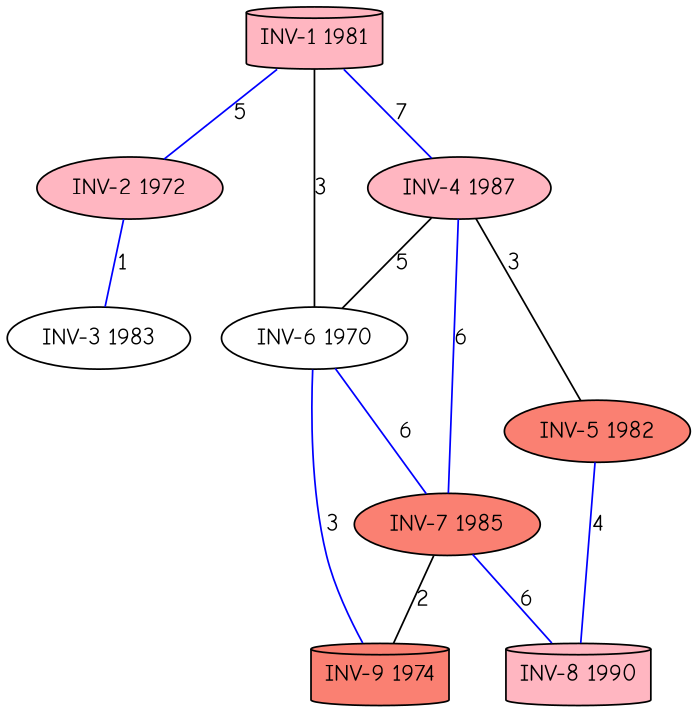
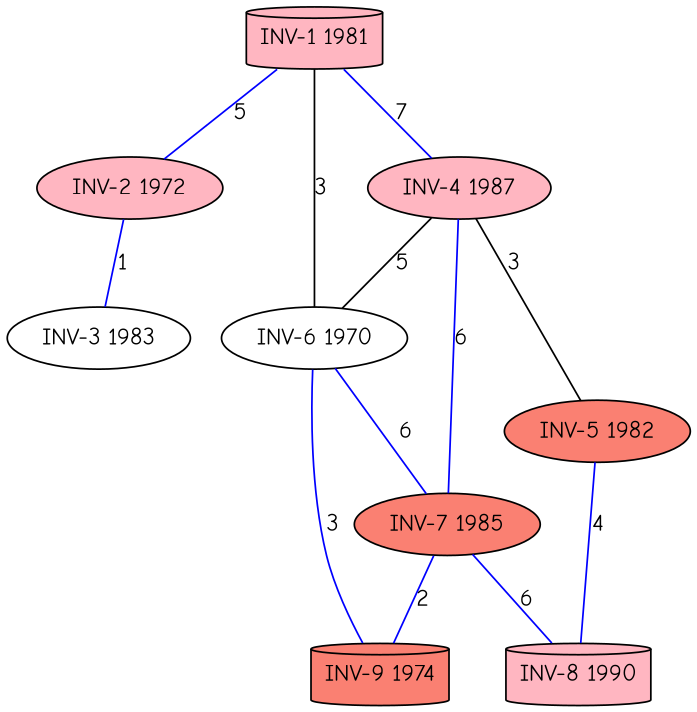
(414, 599) -> (414, 599)
